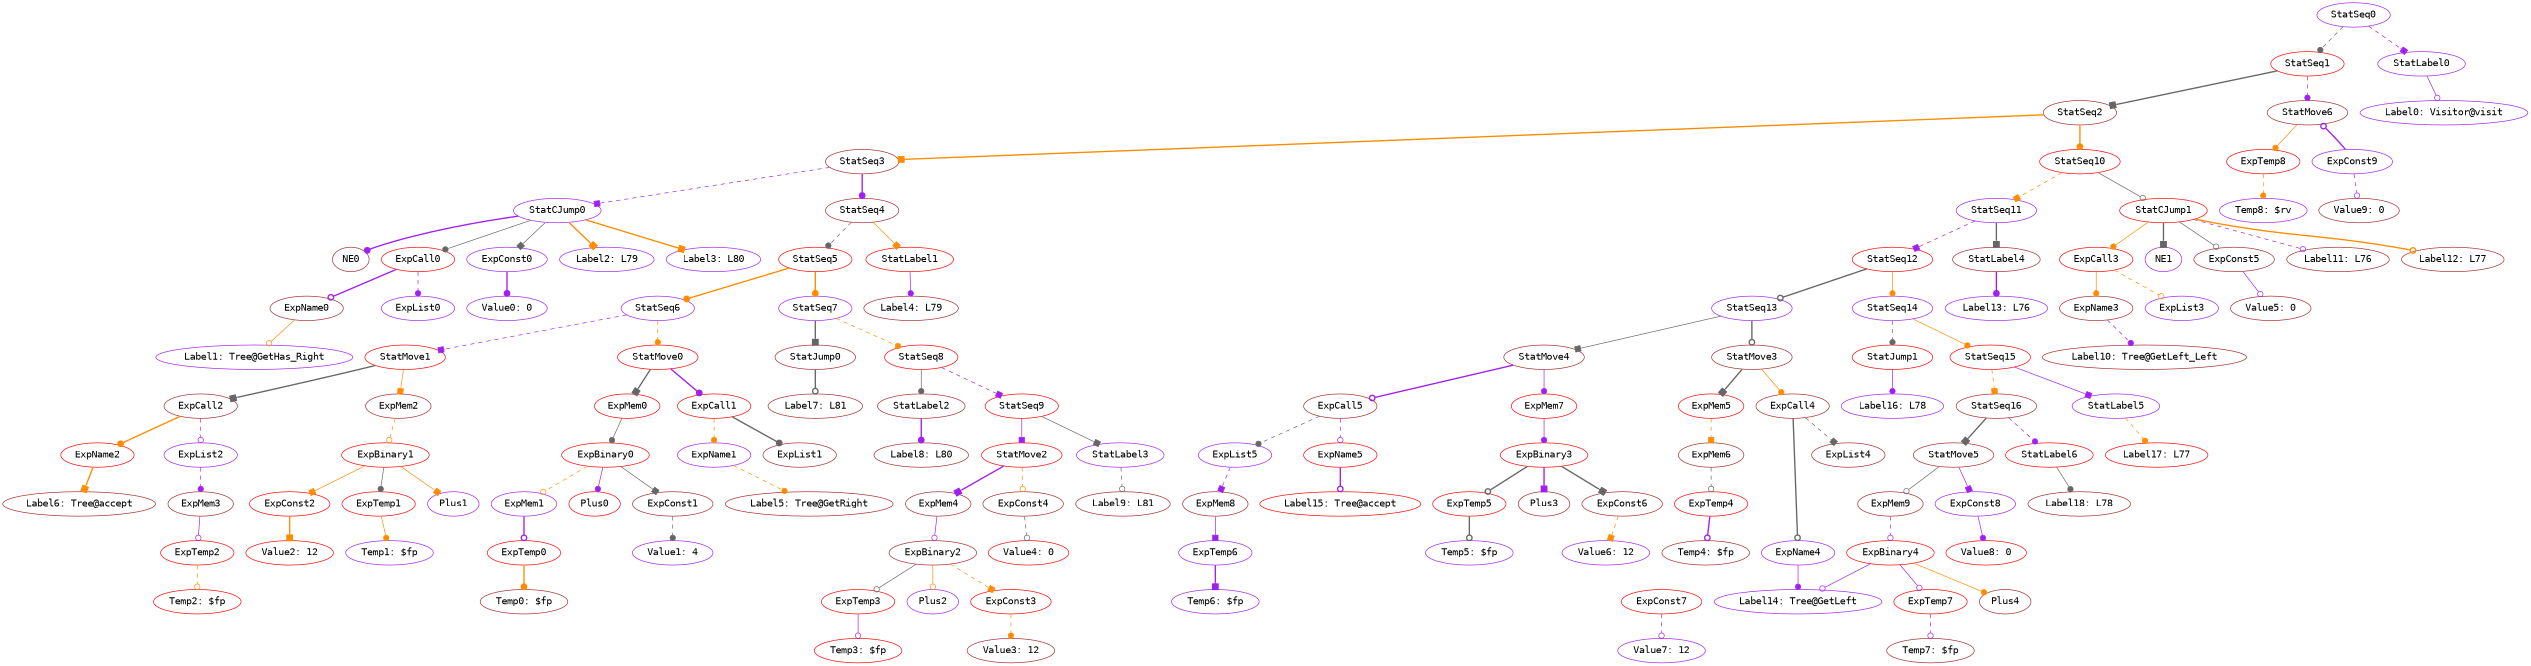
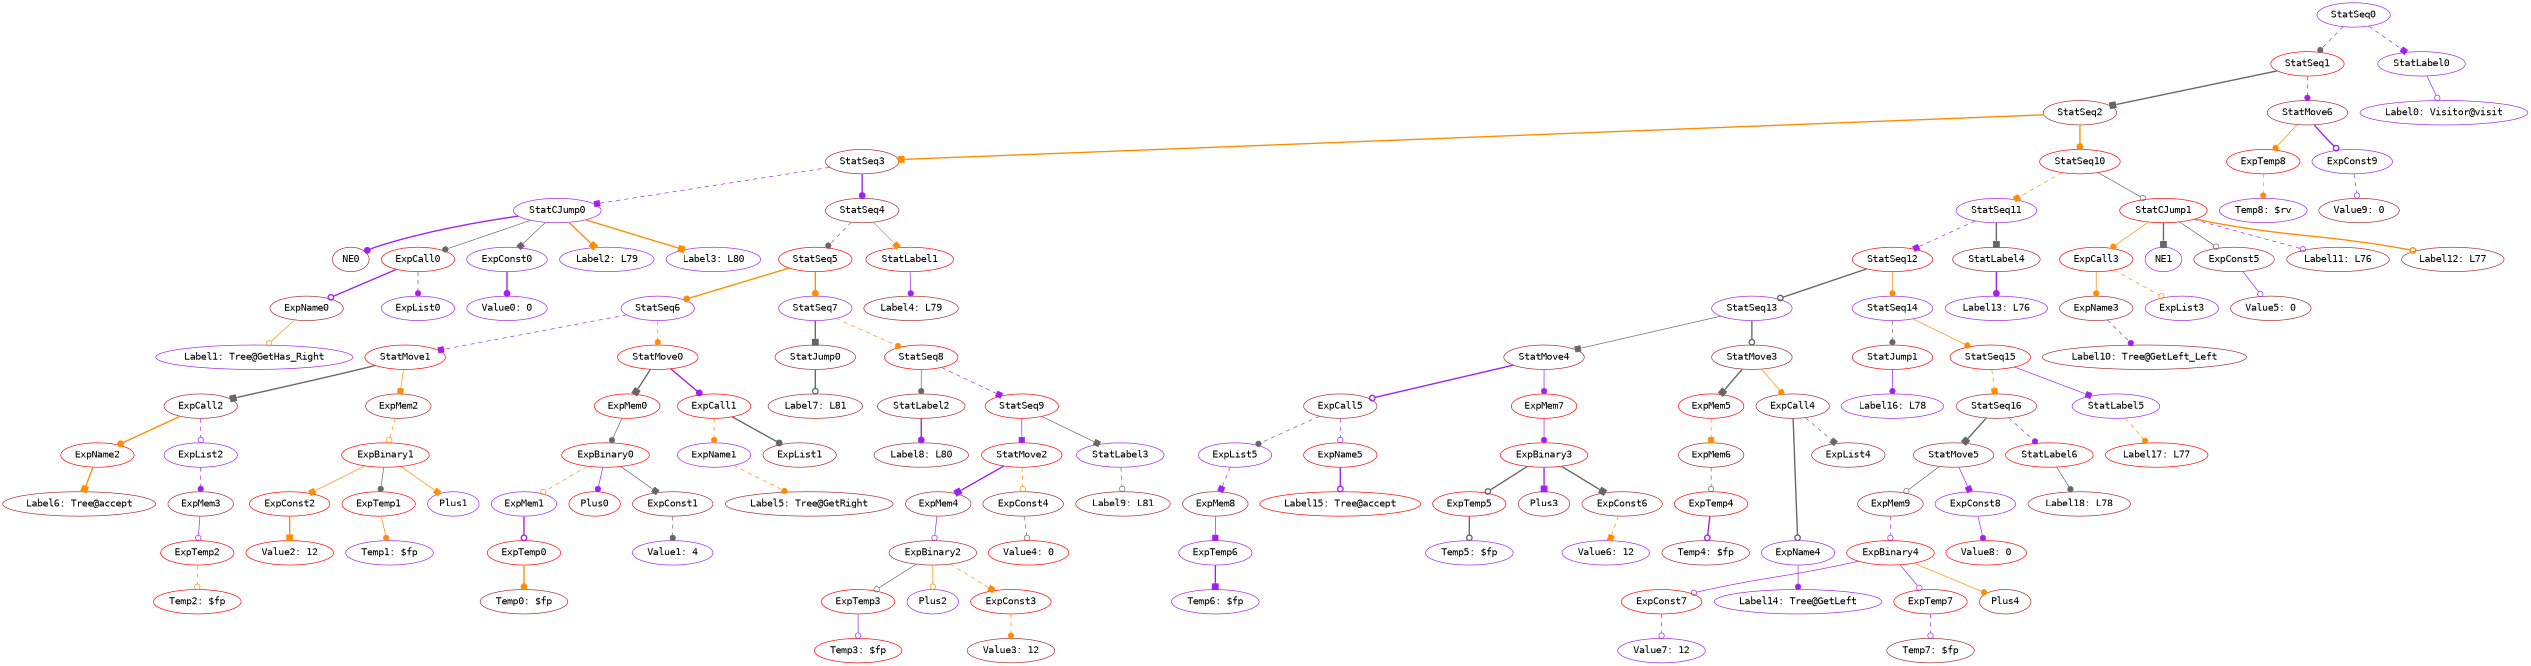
(2336, 139) -> (2324, 136)
(1848, 576) -> (1778, 577)
